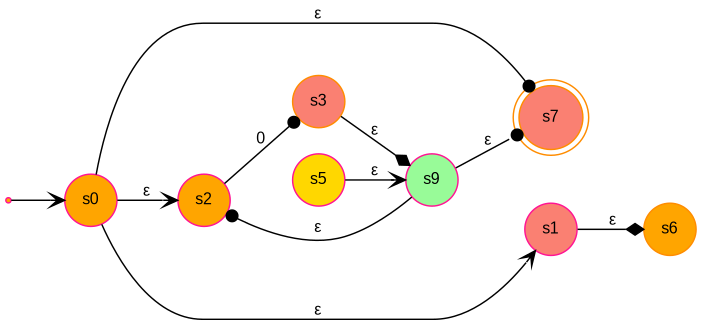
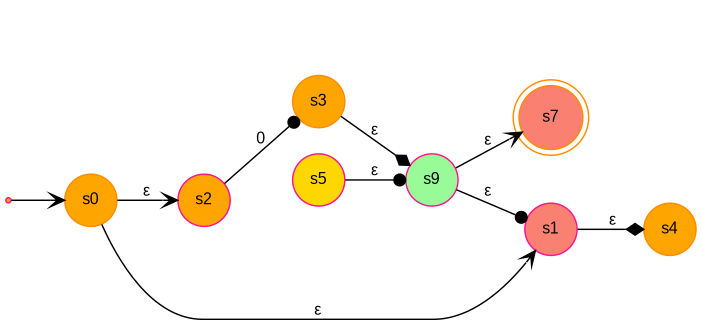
(275, 23) -> none
(319, 102) -> (319, 102)
(482, 154) -> (482, 154)
(370, 180) -> (370, 180)
(91, 200) -> (91, 200)
(670, 229) -> (670, 229)
(329, 240) -> (486, 202)
